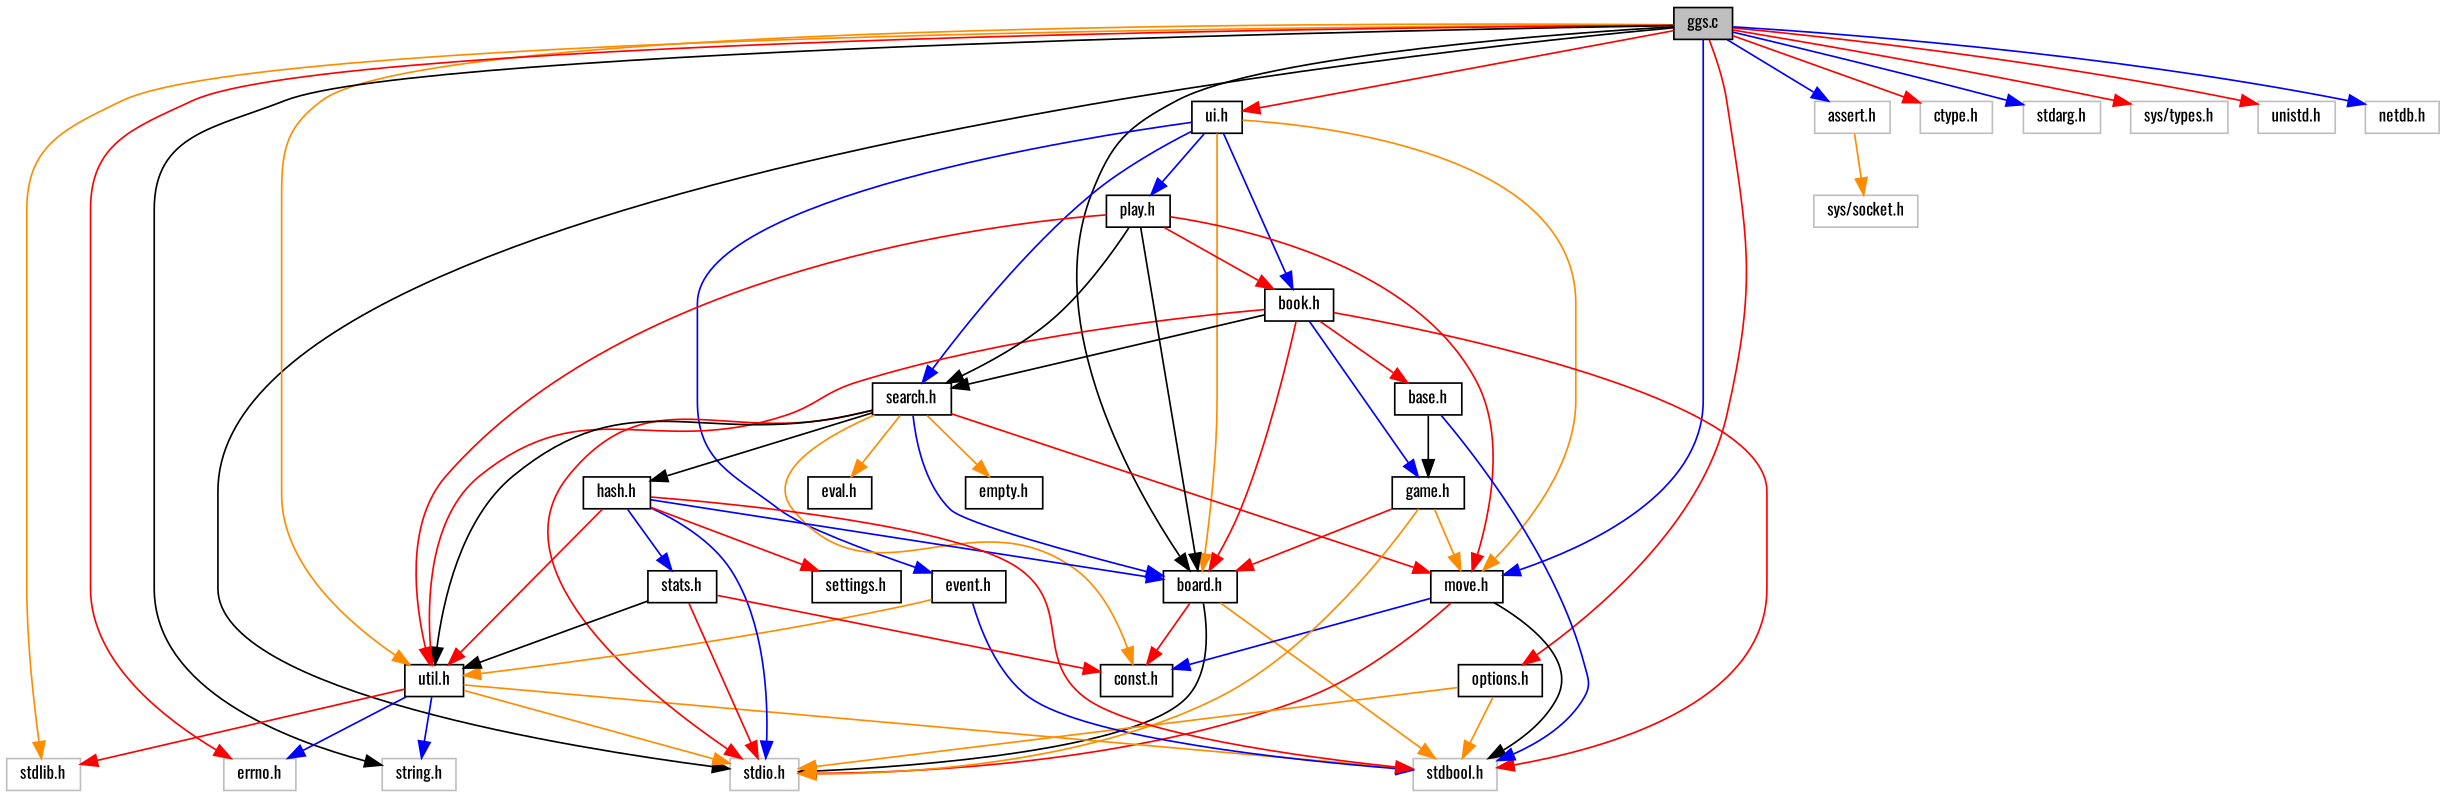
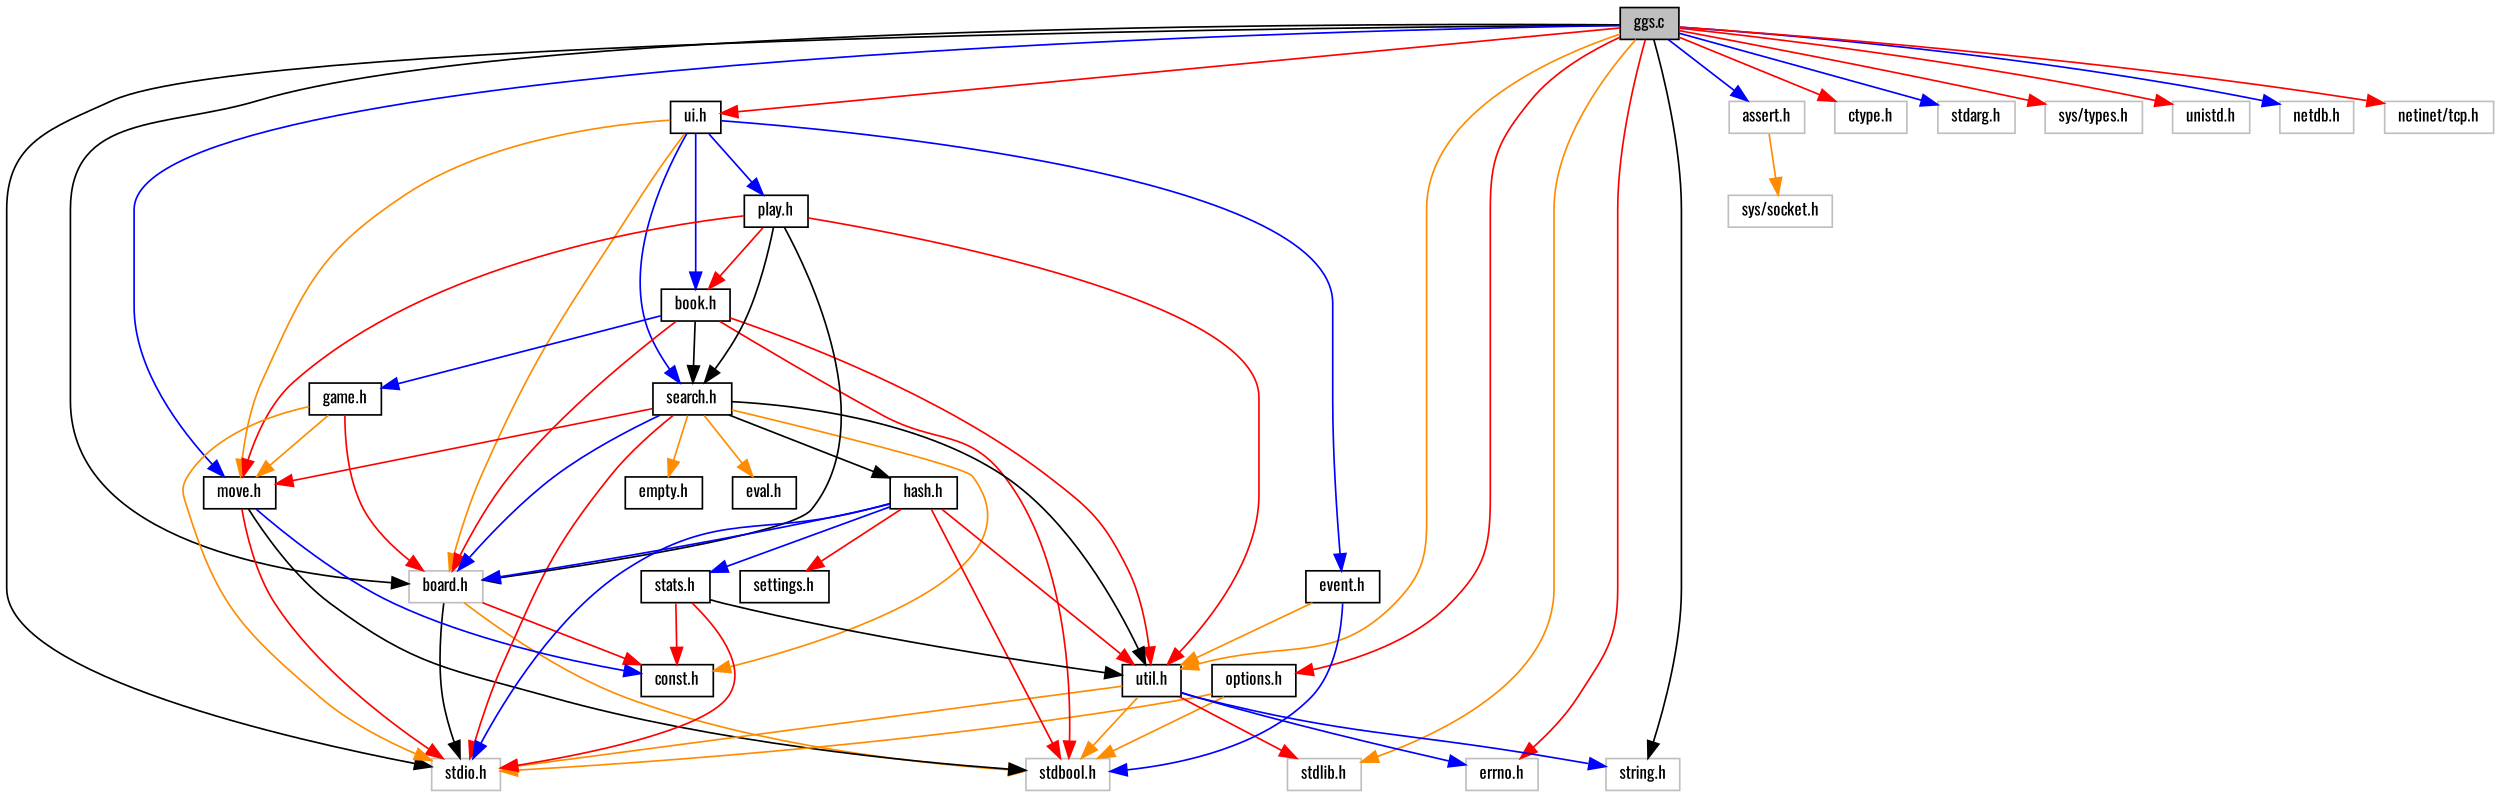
none -> (2439, 117)
(1428, 399) -> none
(1200, 587) -> (446, 587)
